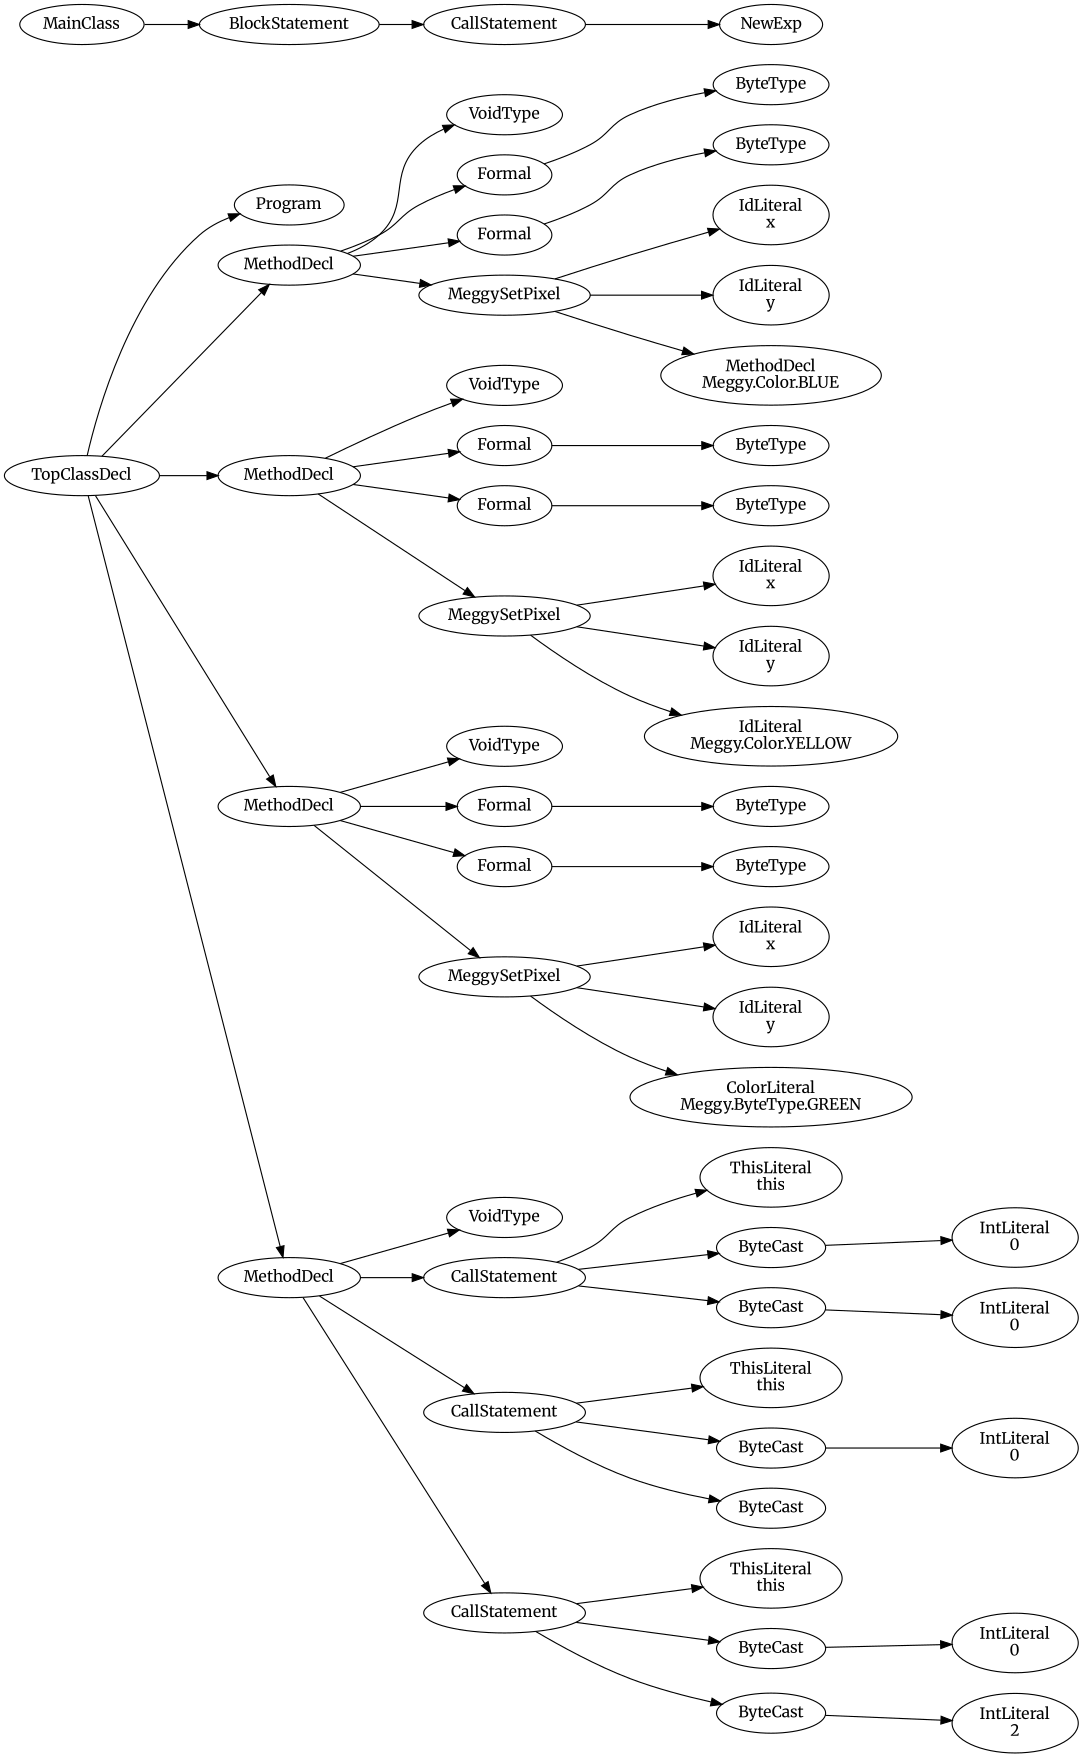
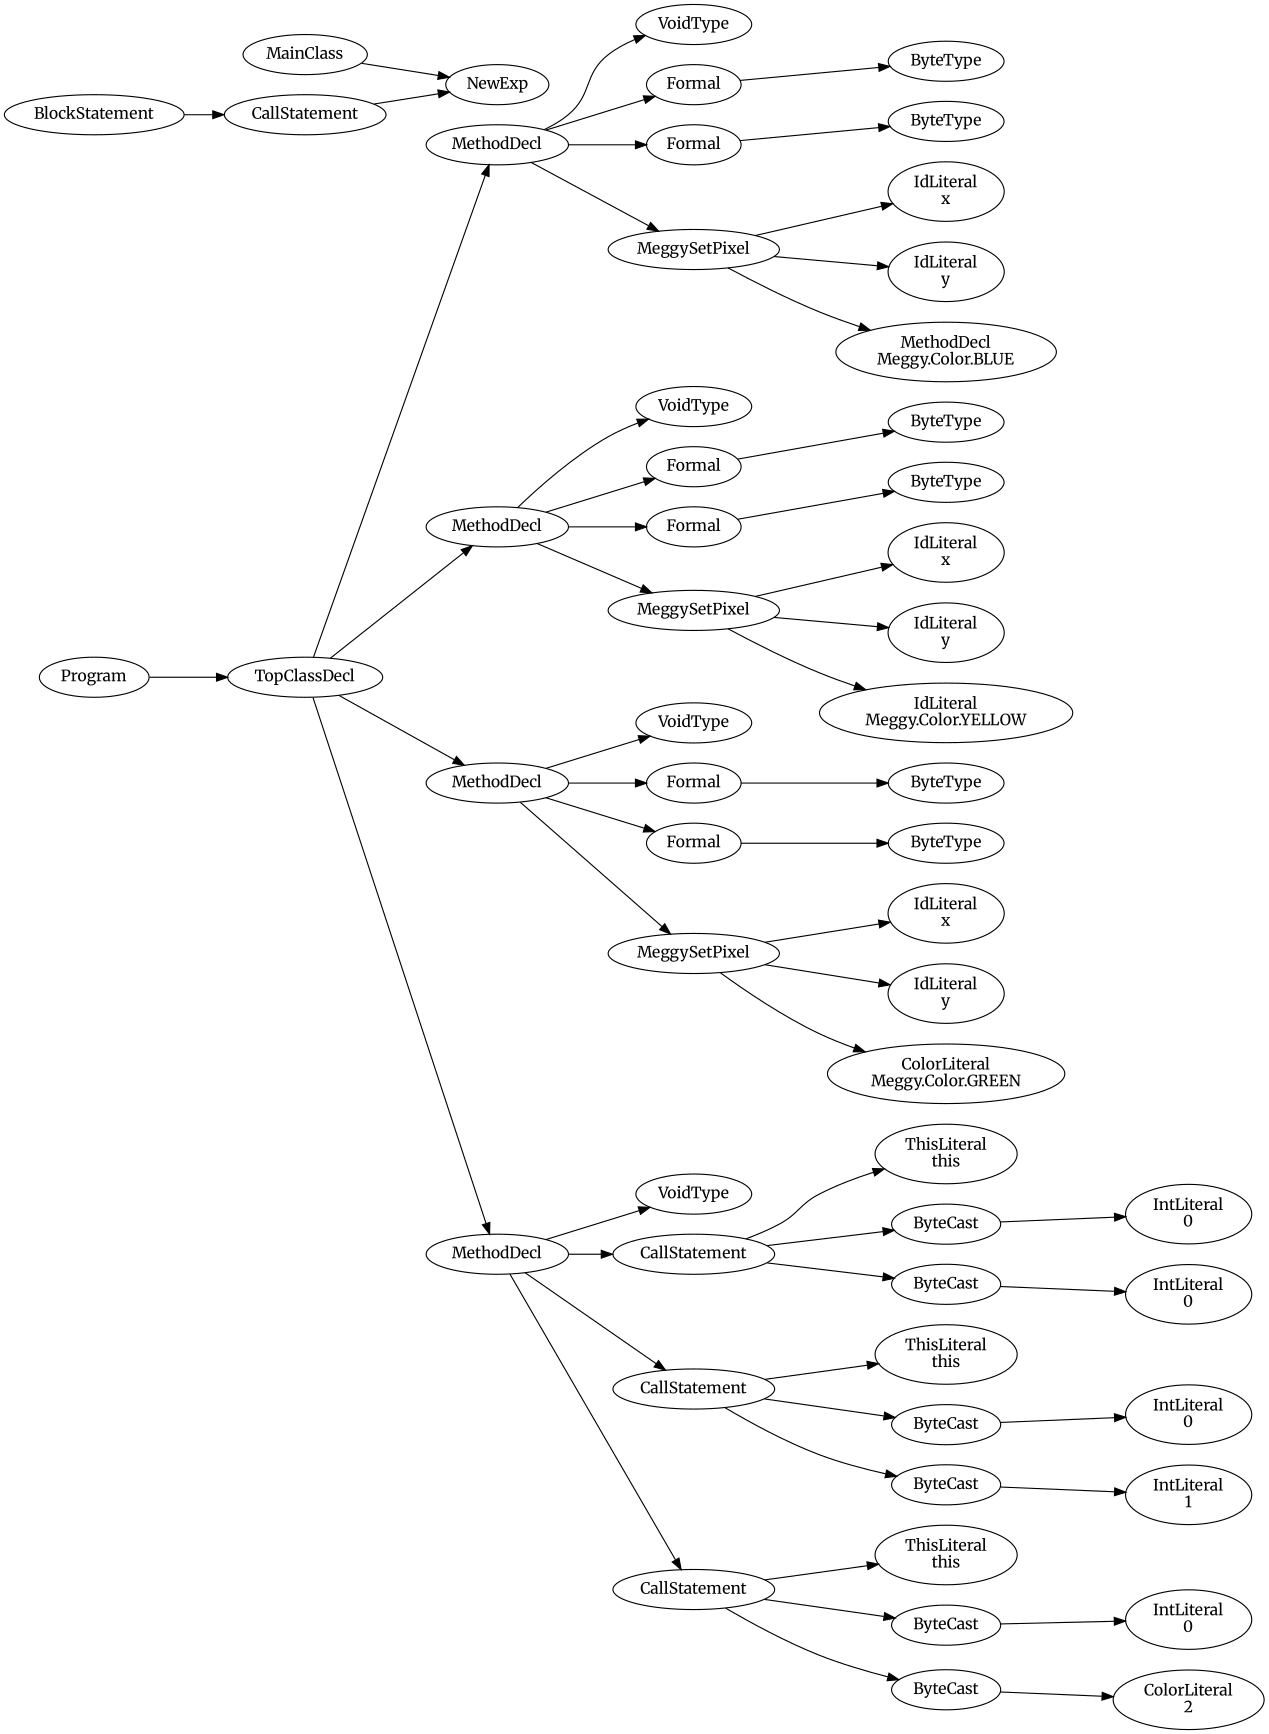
(166, 25) -> (400, 69)
(135, 321) -> (183, 677)
(771, 1097) -> (946, 1074)
none -> (1189, 1495)
(1015, 1723) -> (1189, 1700)
